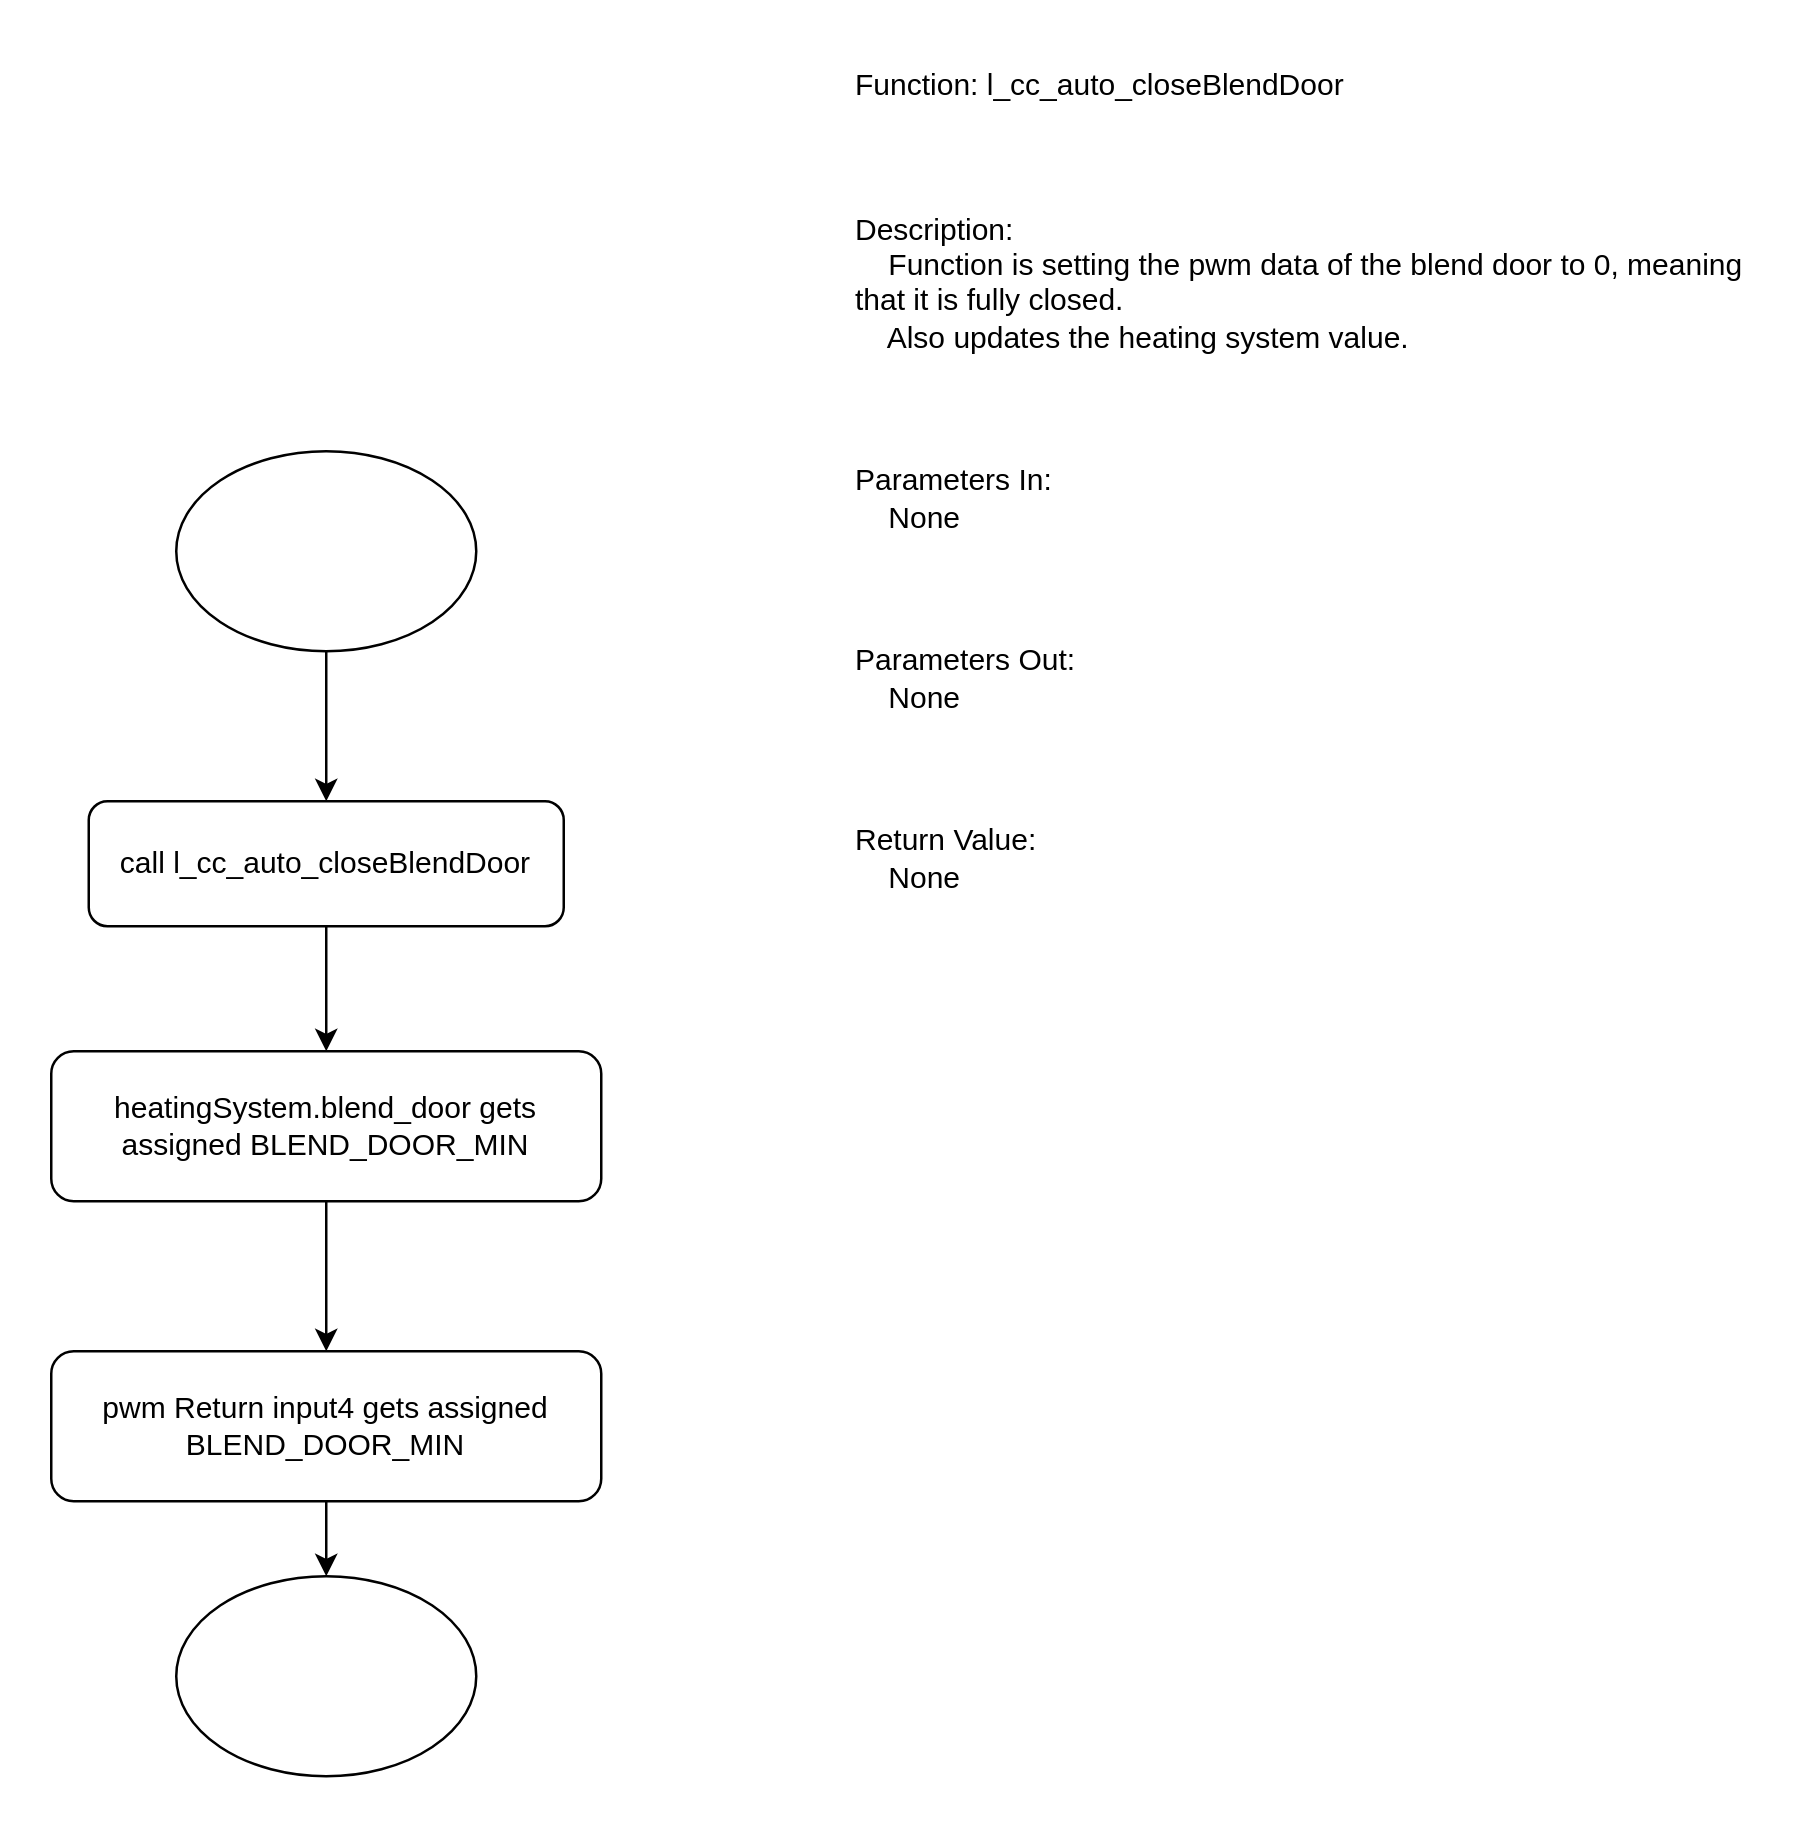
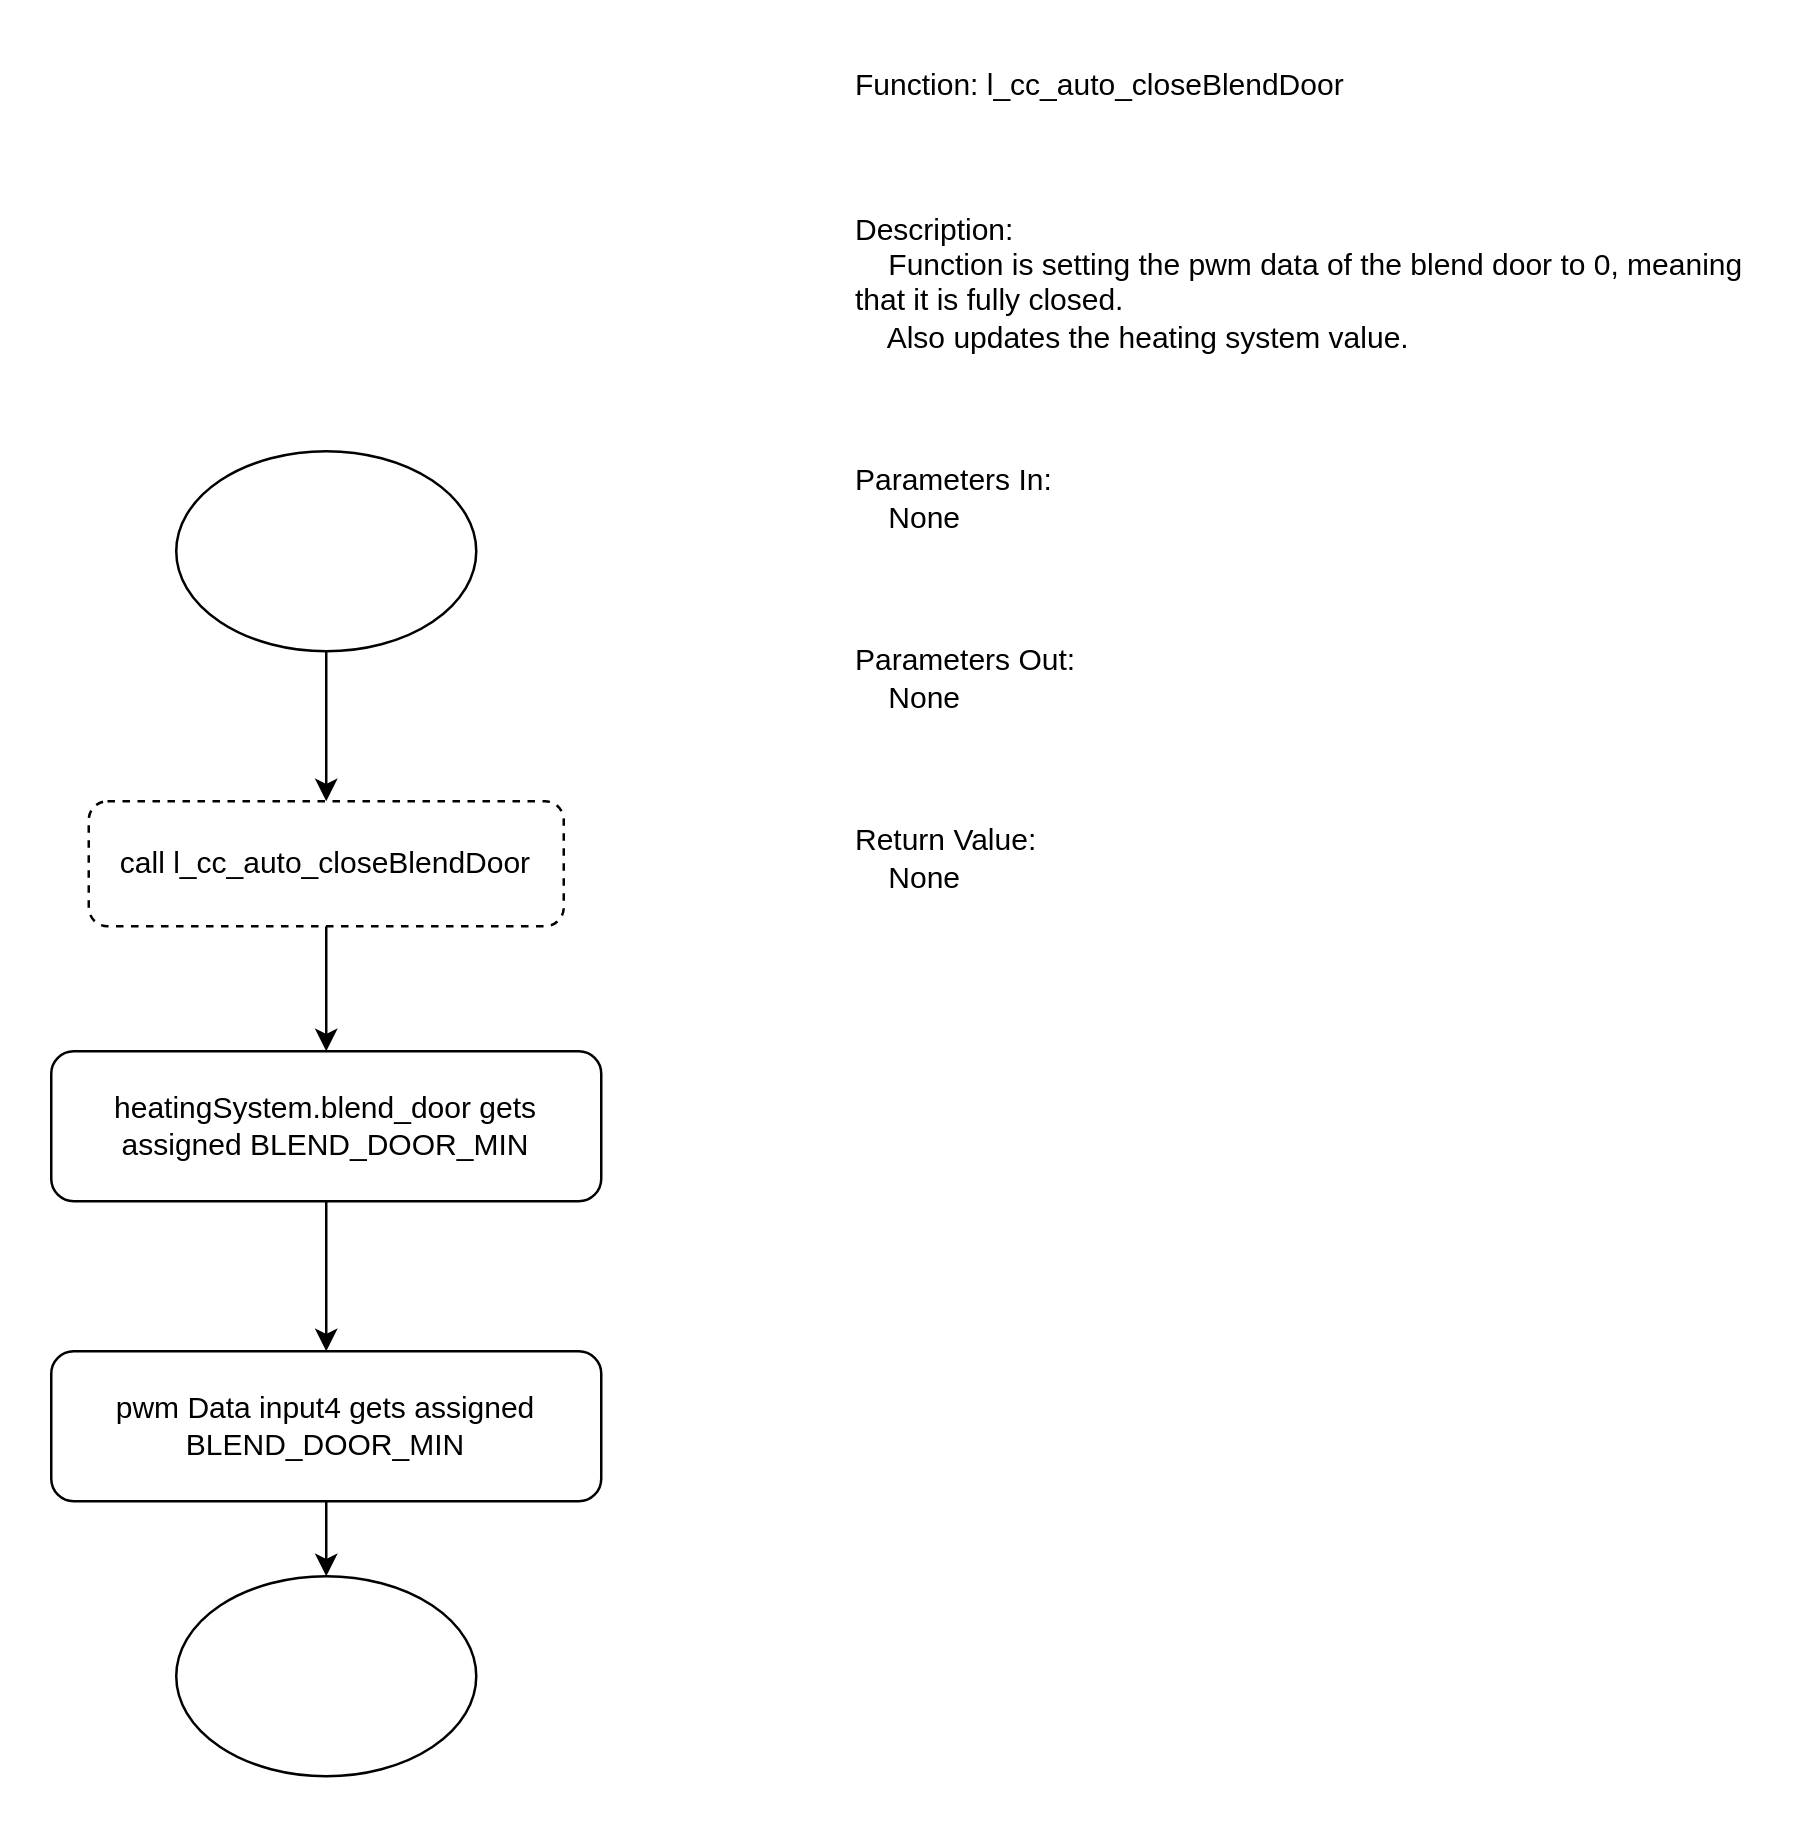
(326, 864) -> (326, 864)
(326, 1426) -> (326, 1426)
